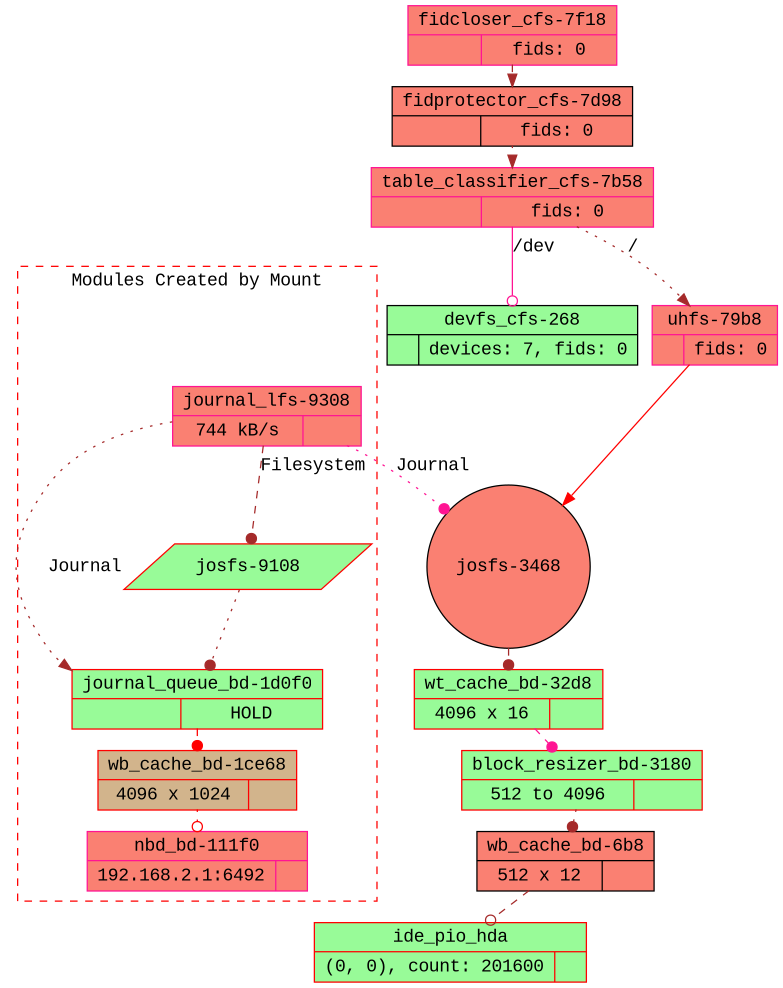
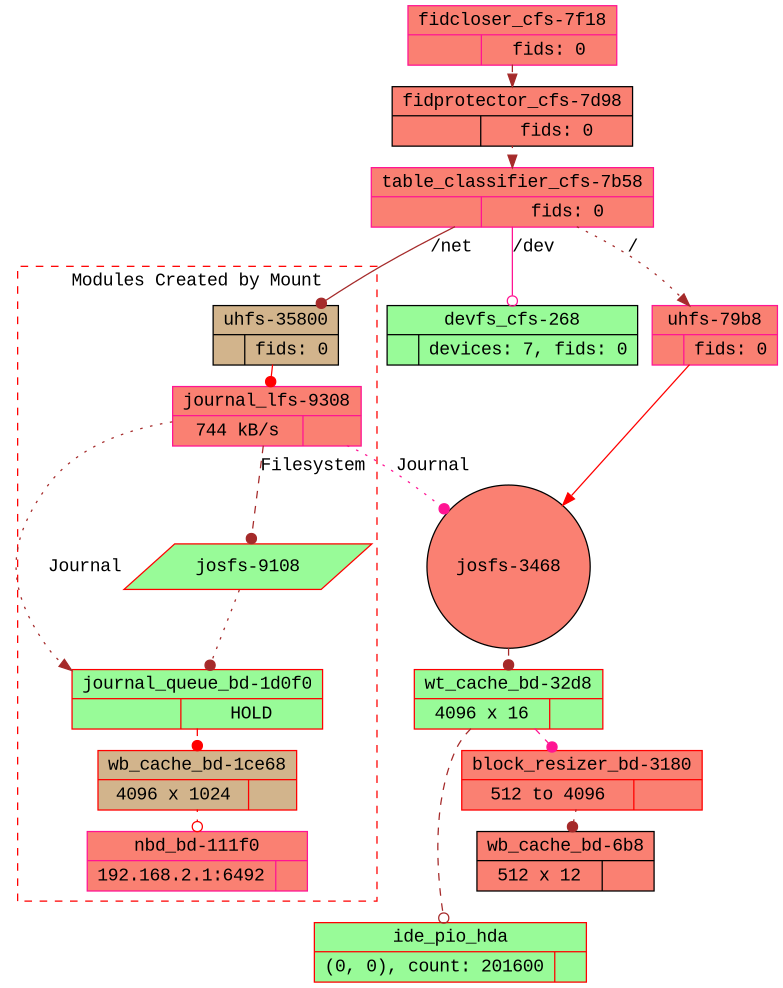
none -> (276, 335)
(582, 780) -> (582, 780)
(512, 904) -> (439, 817)
